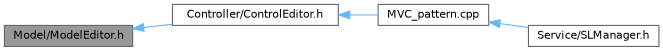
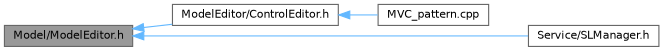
(255, 15) -> (255, 15)
(514, 26) -> (336, 36)
